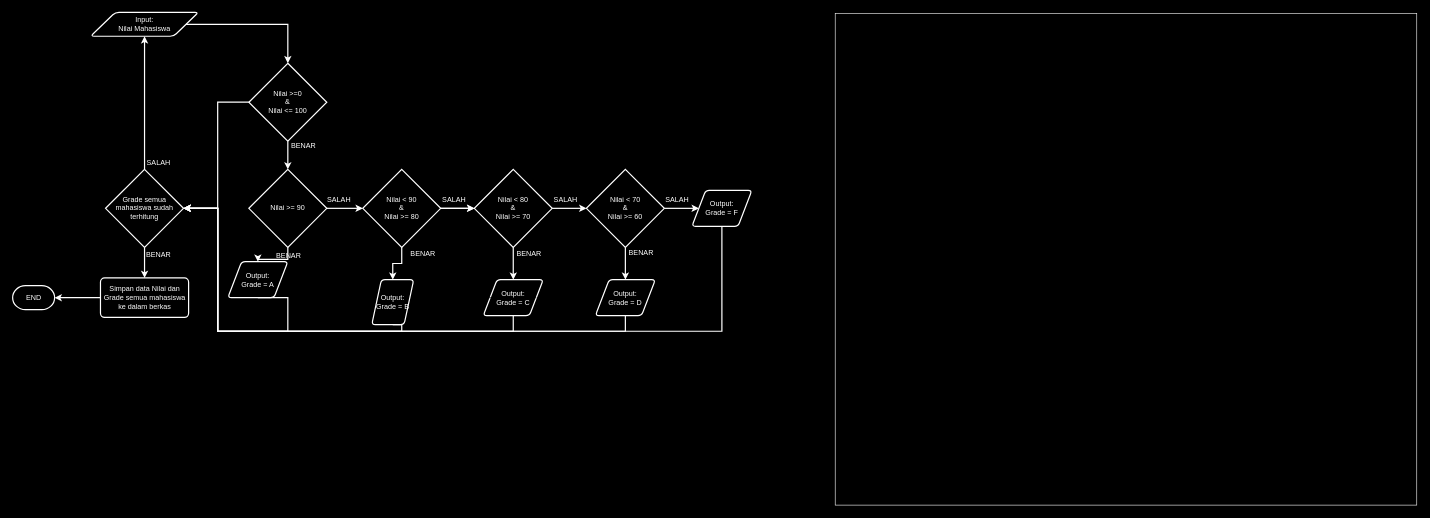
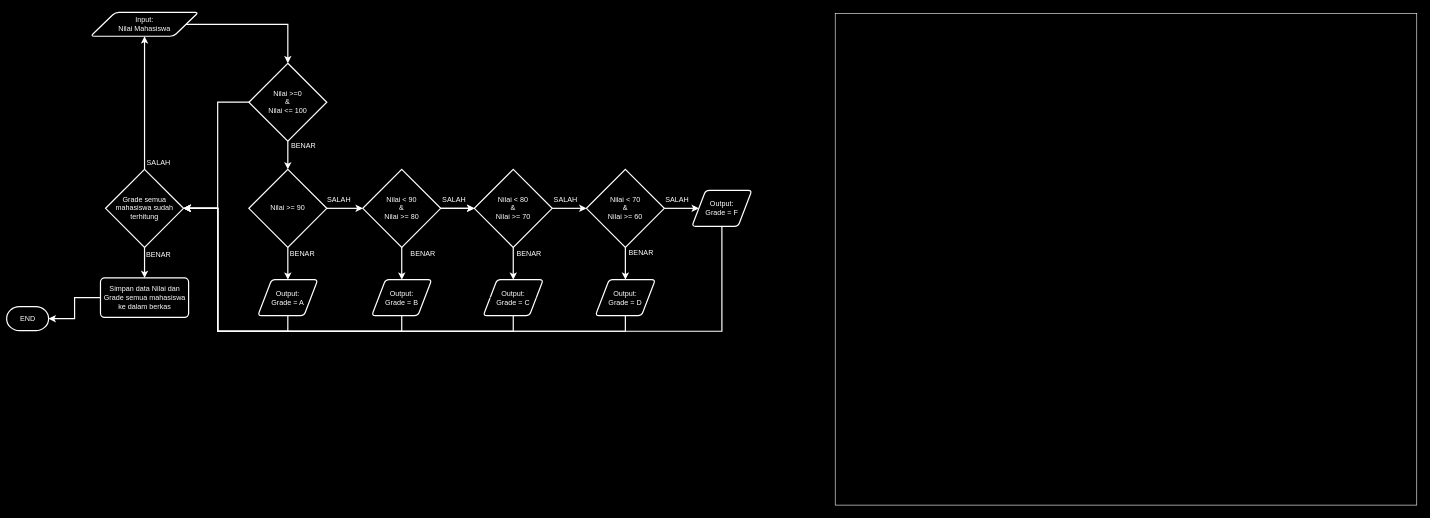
(258, 280) -> (288, 298)
(33, 298) -> (27, 319)
(393, 302) -> (402, 298)
